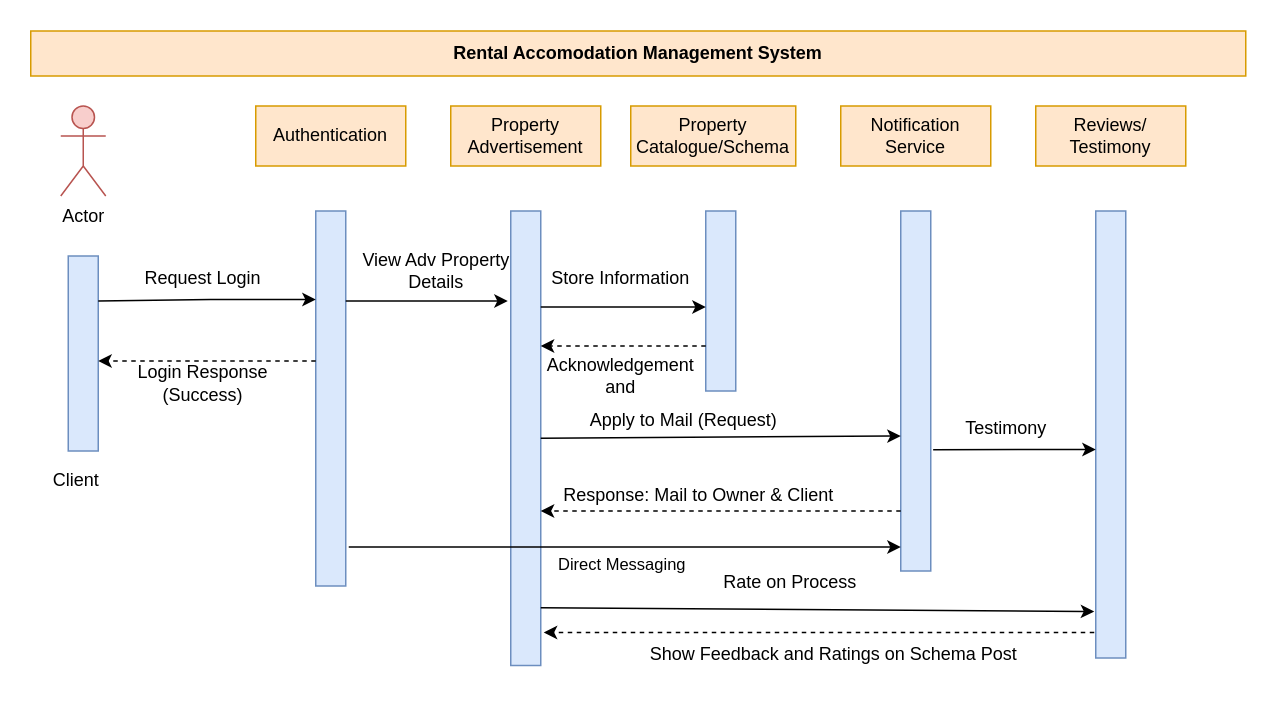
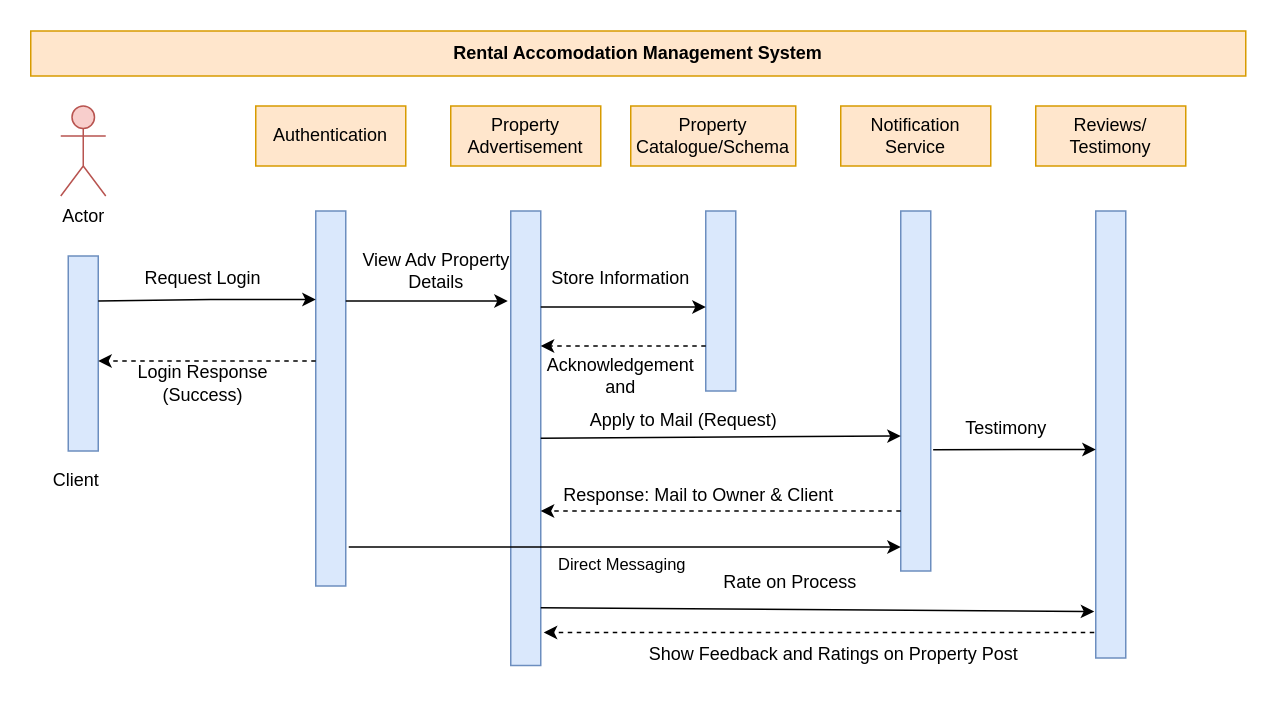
(834, 655) -> (834, 655)
